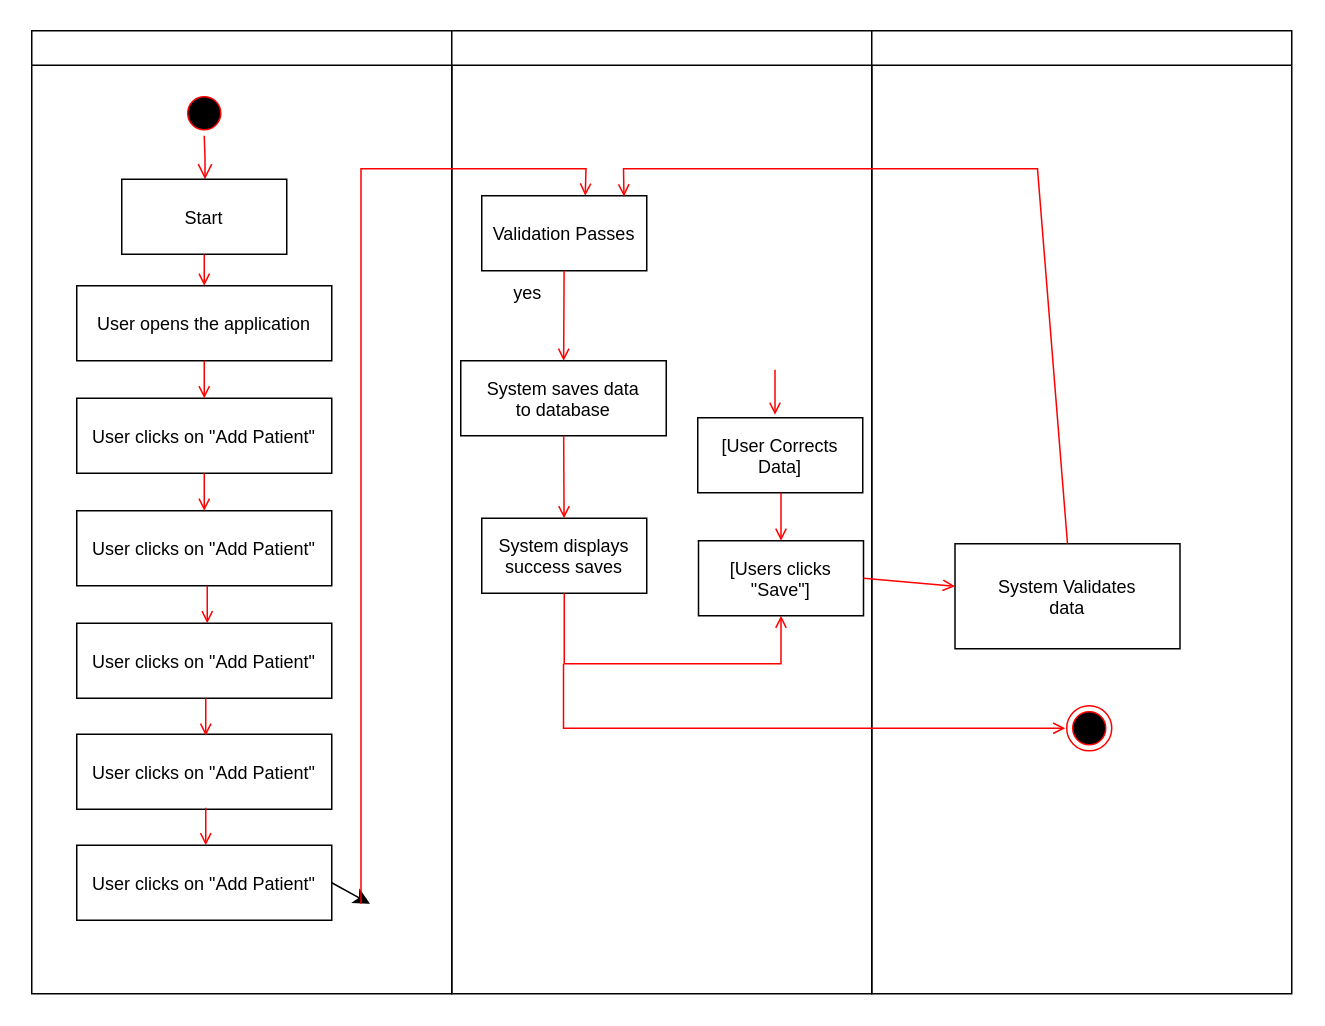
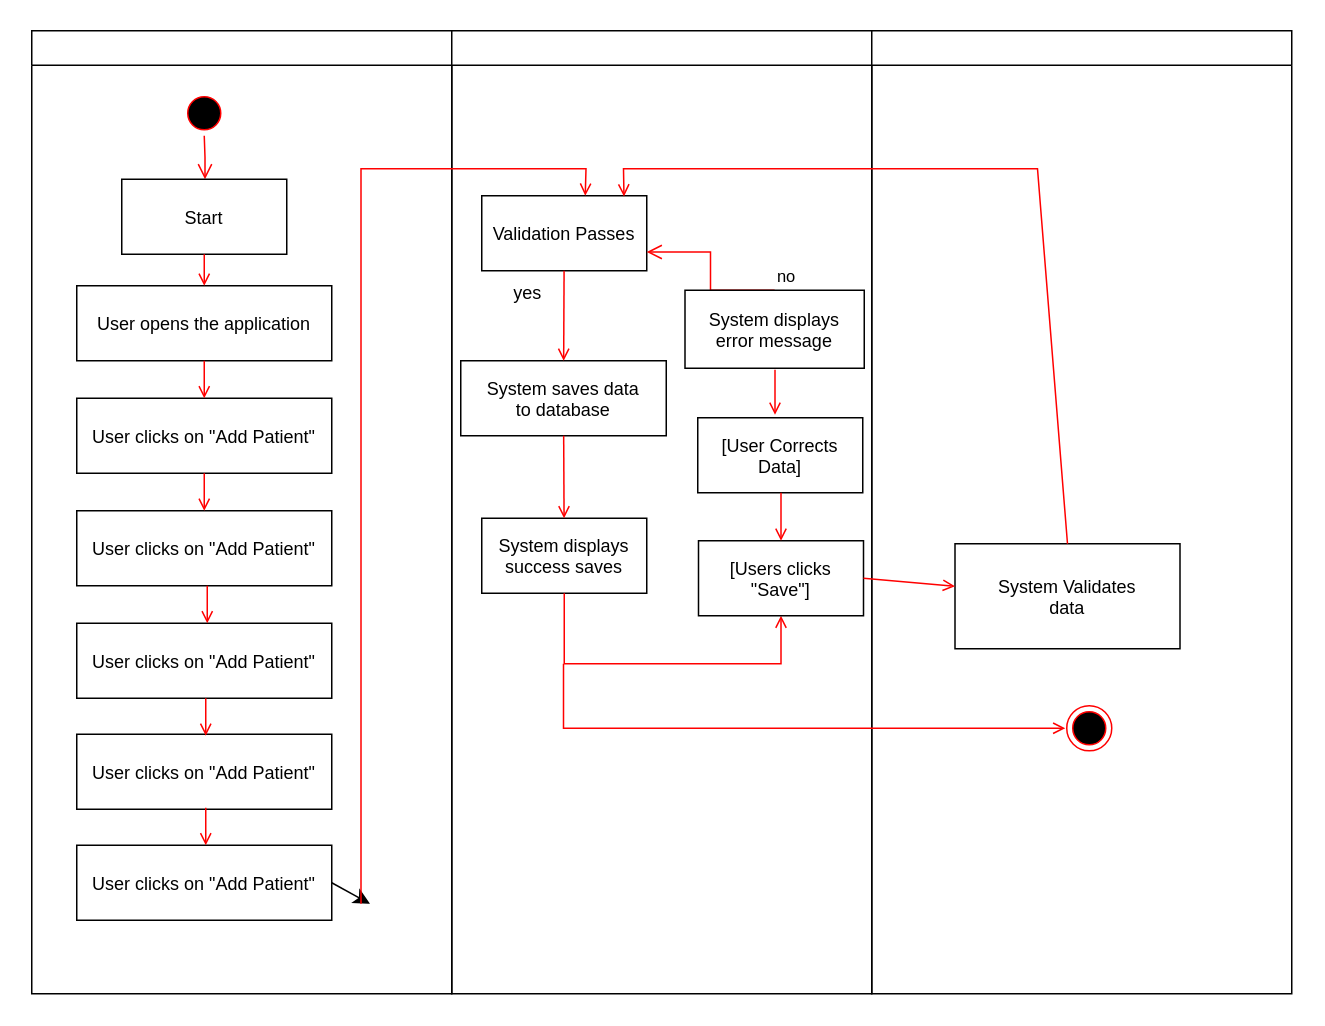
none -> (710, 273)
none -> (774, 329)
